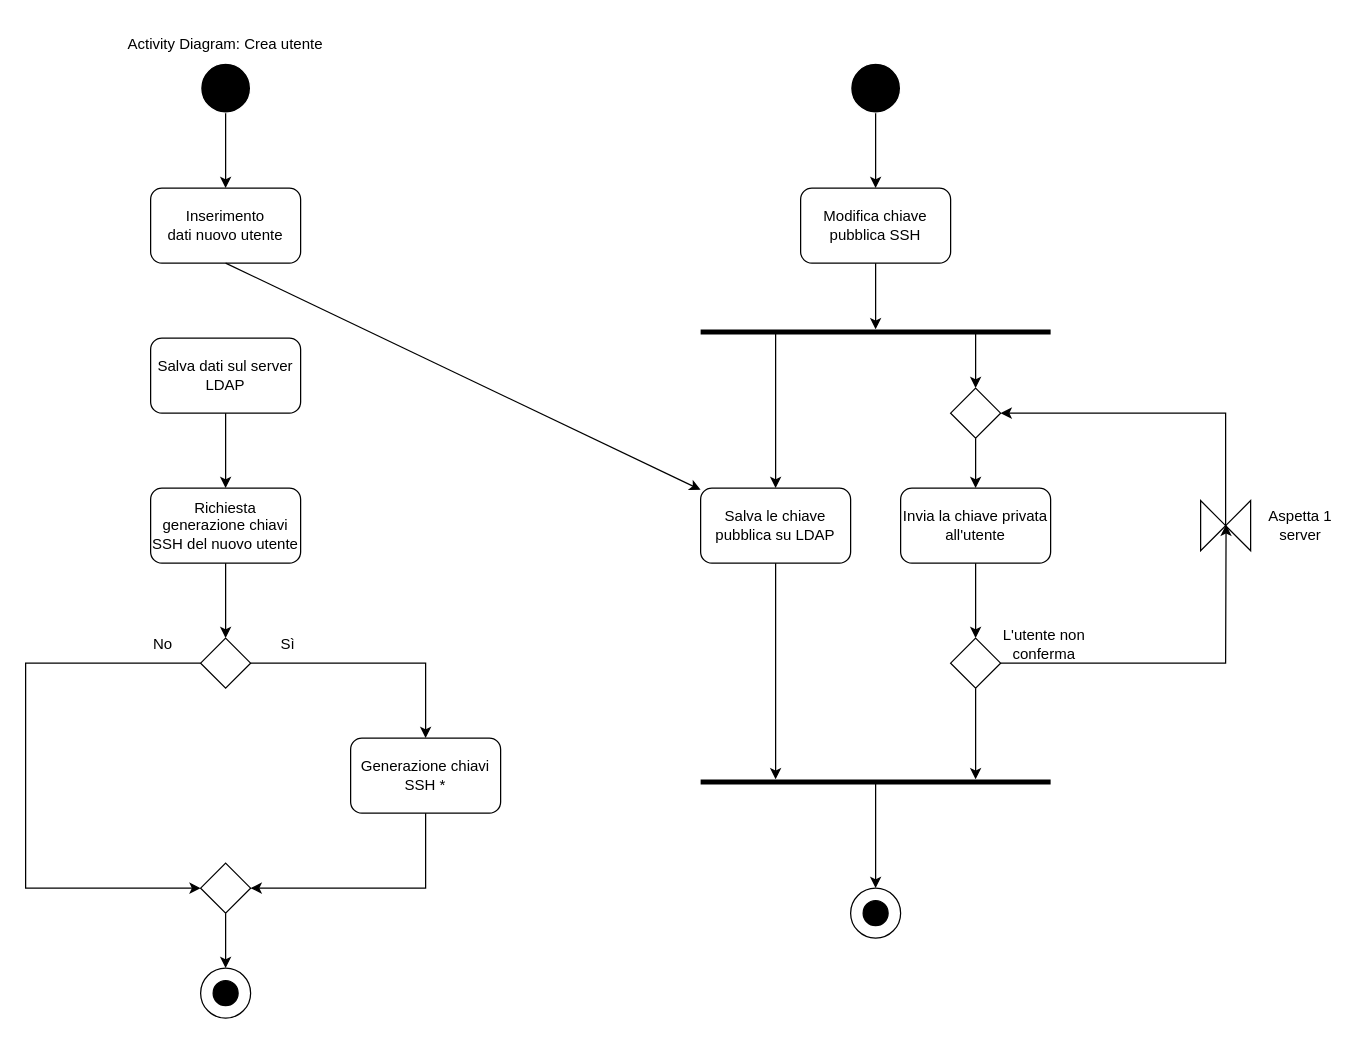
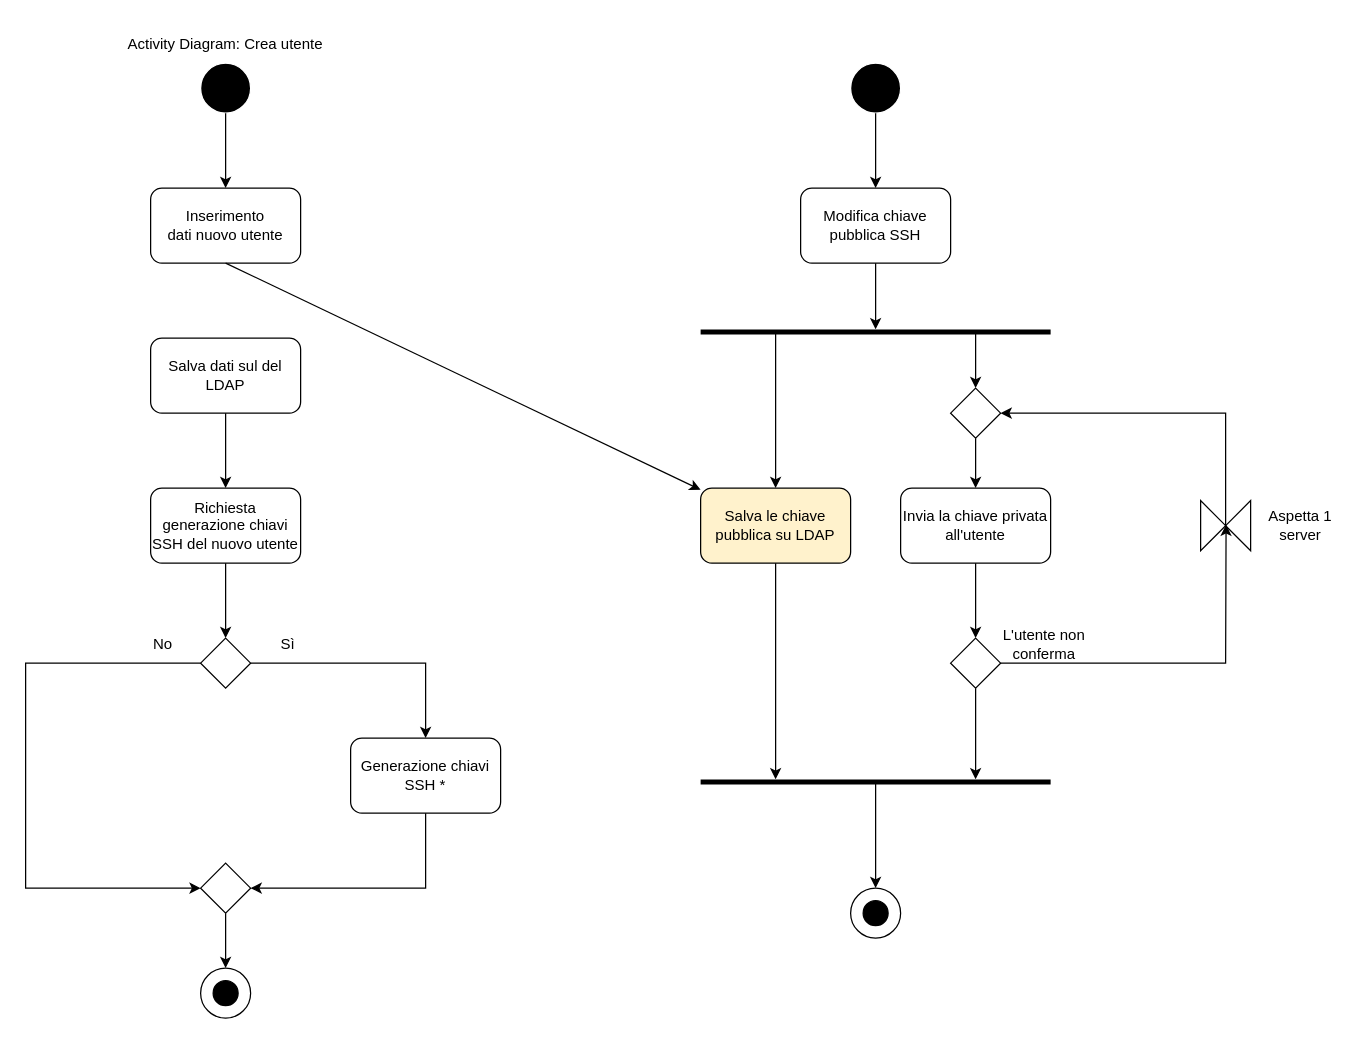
(226, 376) -> (226, 376)
(776, 526) -> (776, 526)
